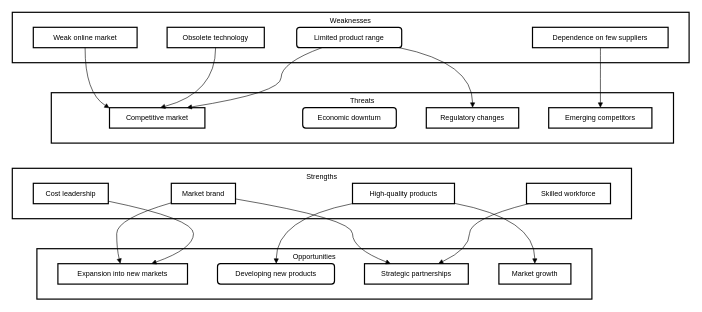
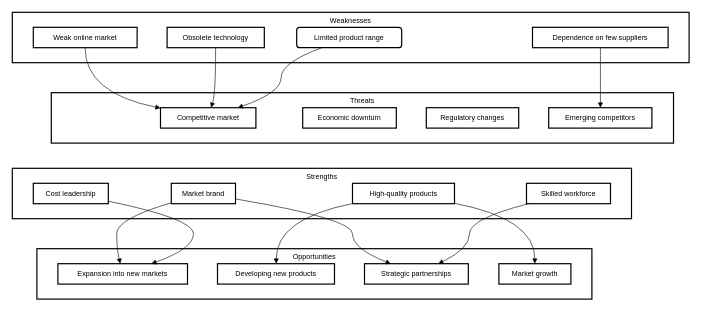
(446, 64) -> none
(157, 118) -> (208, 118)
(350, 118) -> (350, 118)
(276, 274) -> (276, 274)
